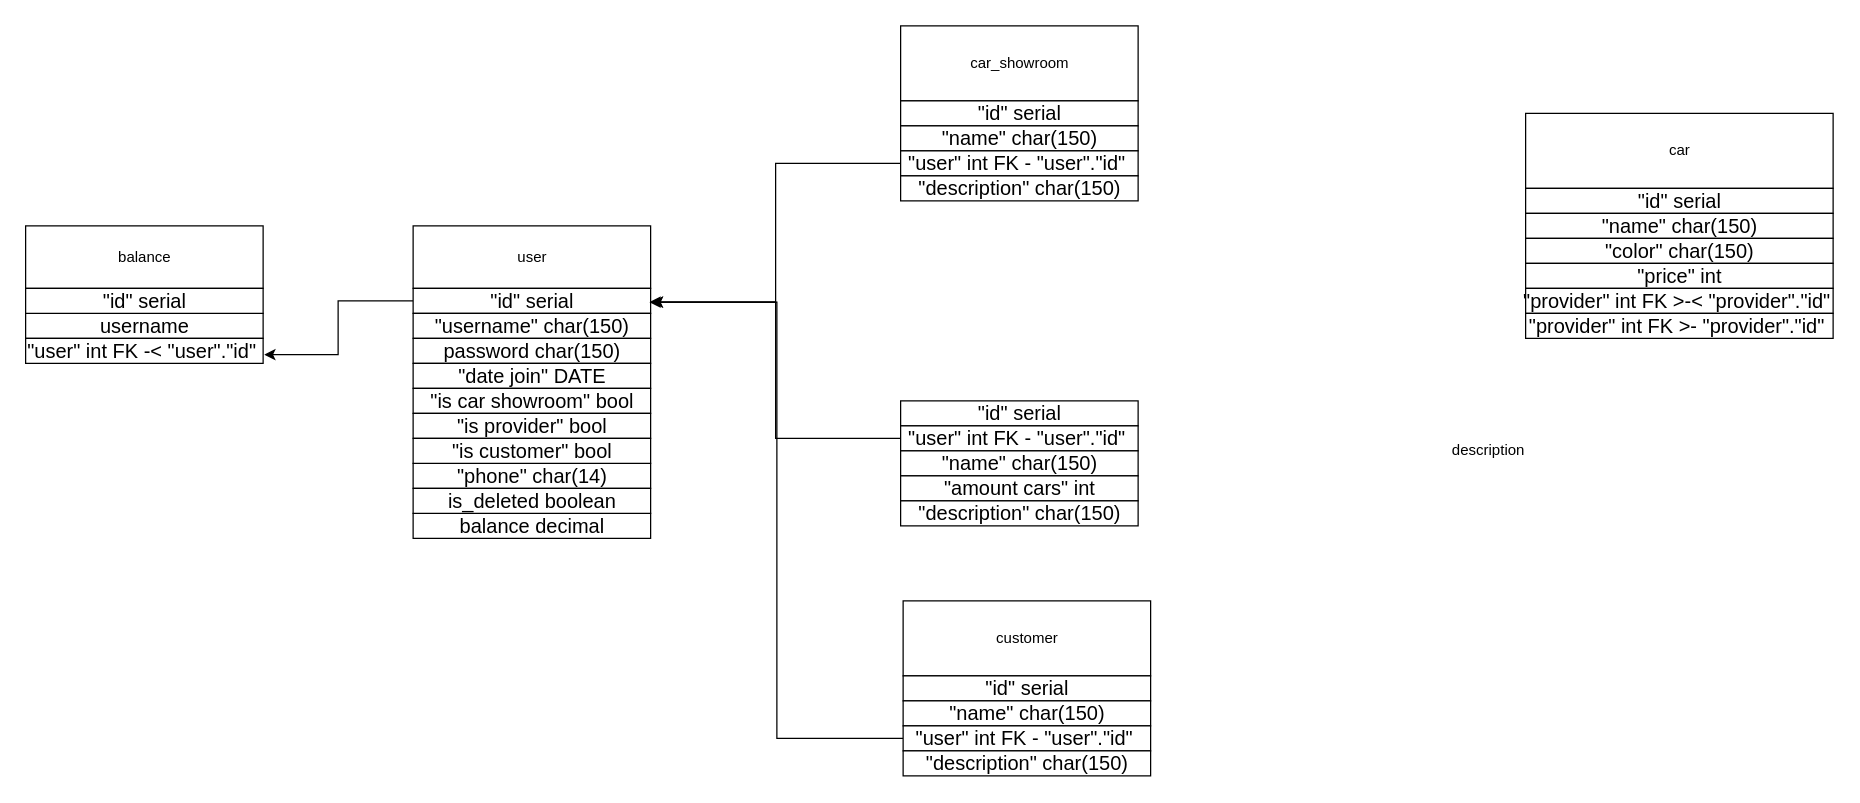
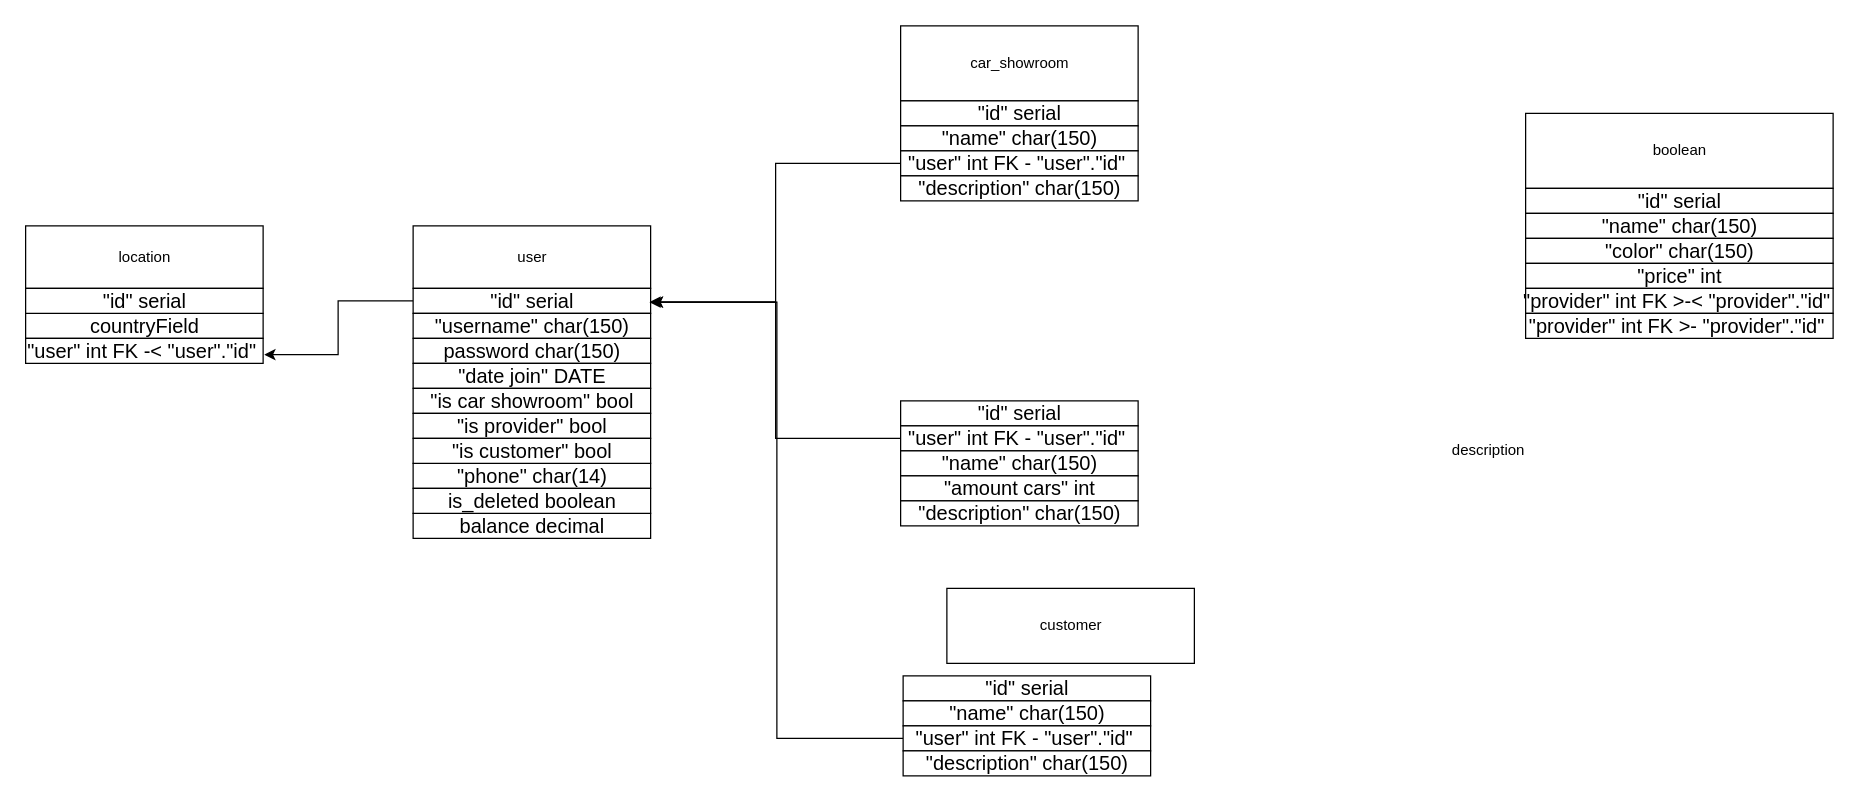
(1680, 151) -> (1680, 151)
(145, 257) -> (145, 257)
(145, 326) -> (145, 326)
(1027, 638) -> (1071, 626)
